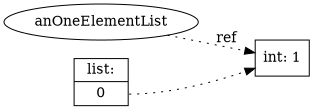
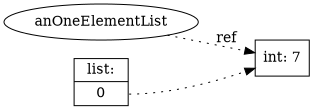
(282, 58) -> (282, 58)
